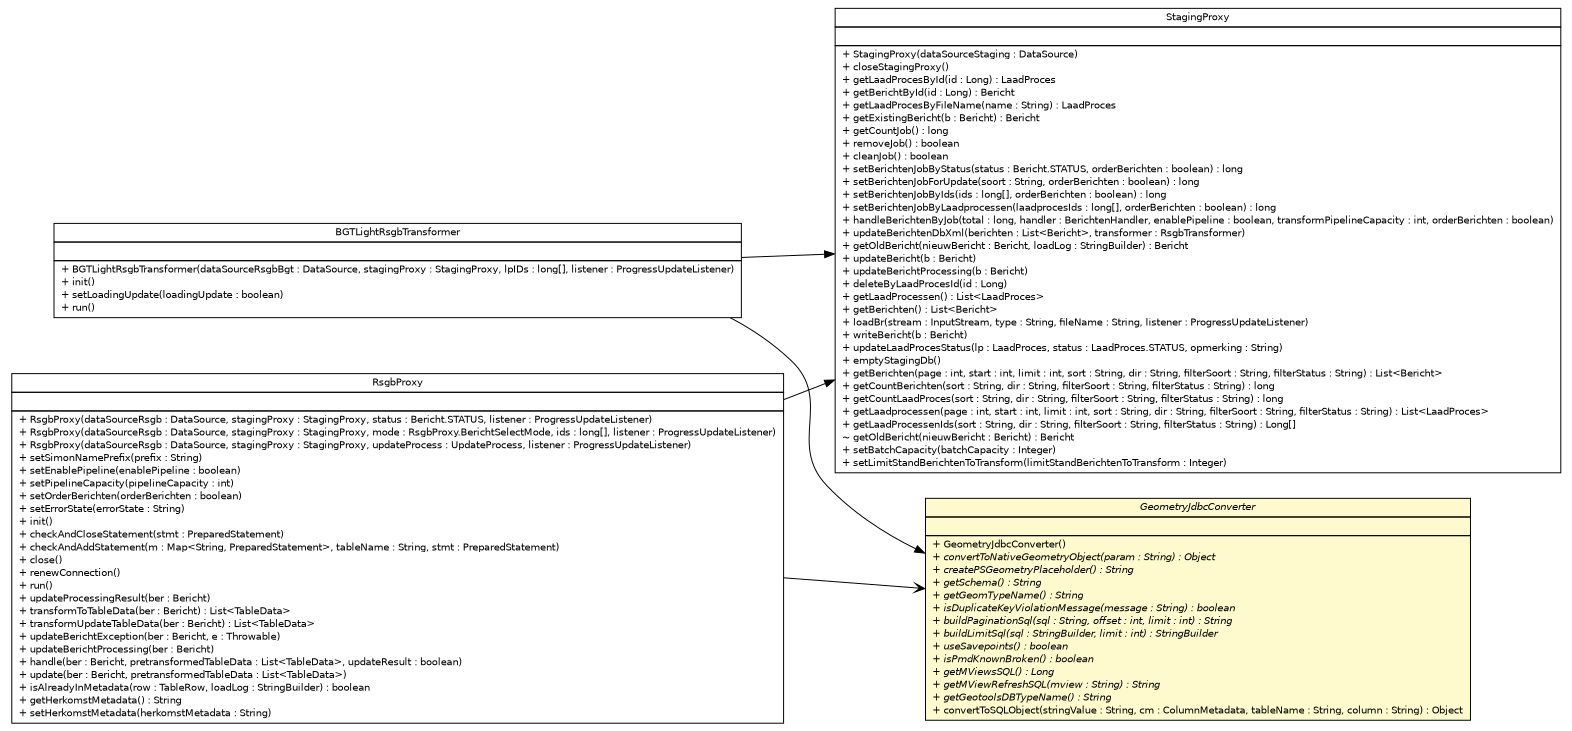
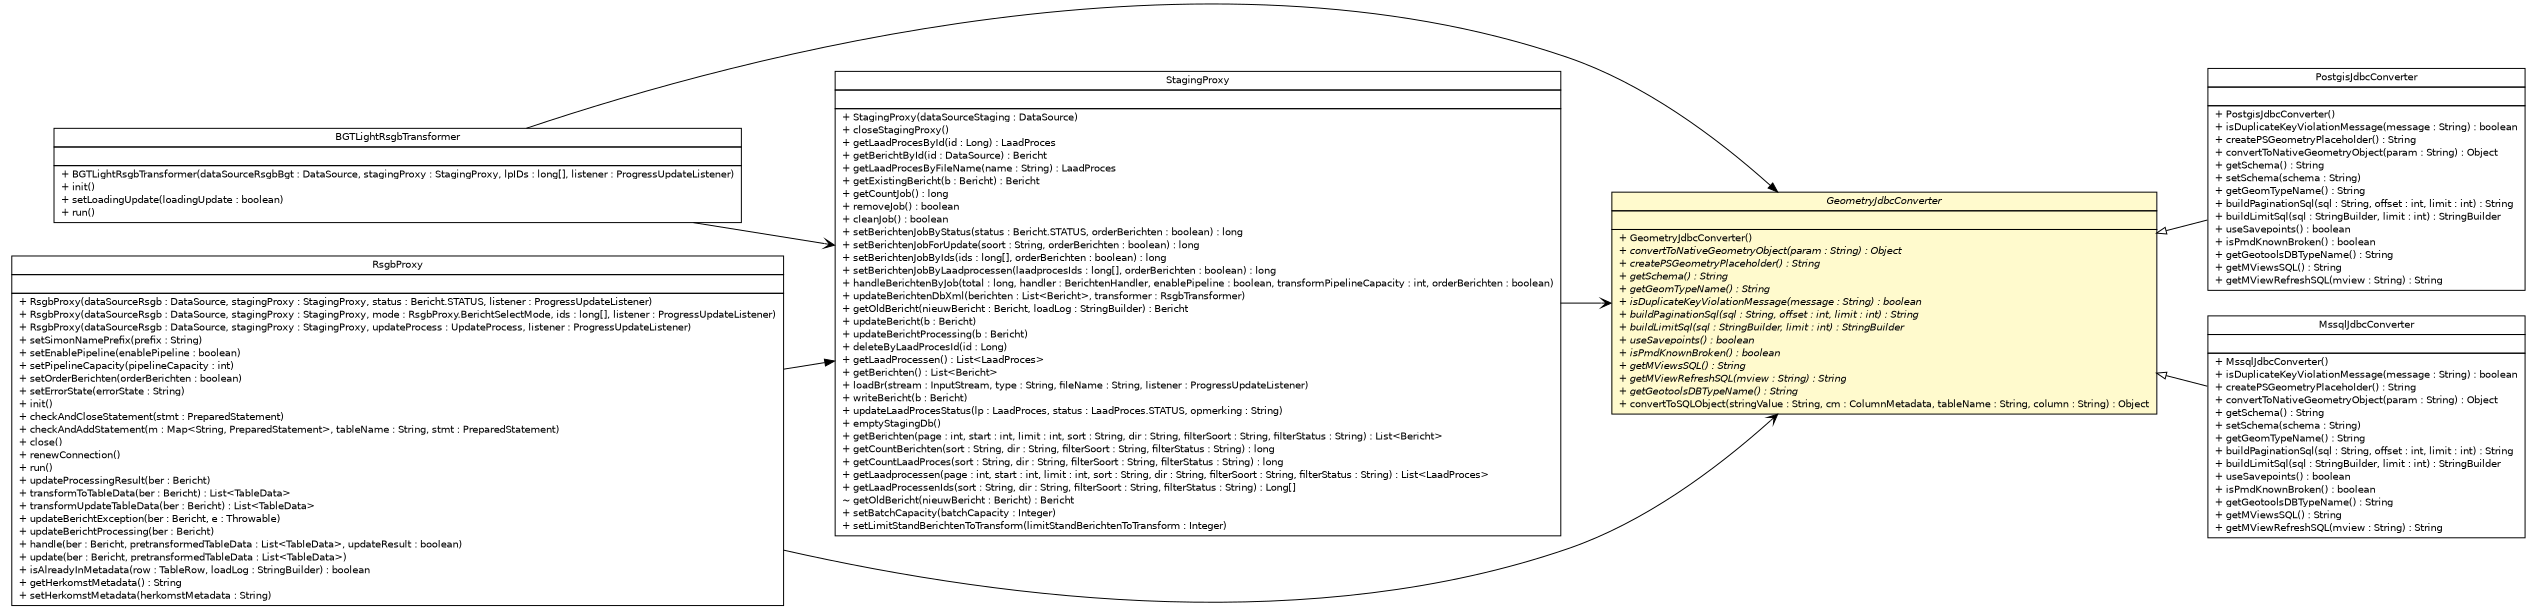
(928, 93) -> (945, 156)
none -> (2366, 179)
(783, 256) -> (759, 233)
none -> (1581, 303)
none -> (2366, 427)
(993, 672) -> (1683, 366)
